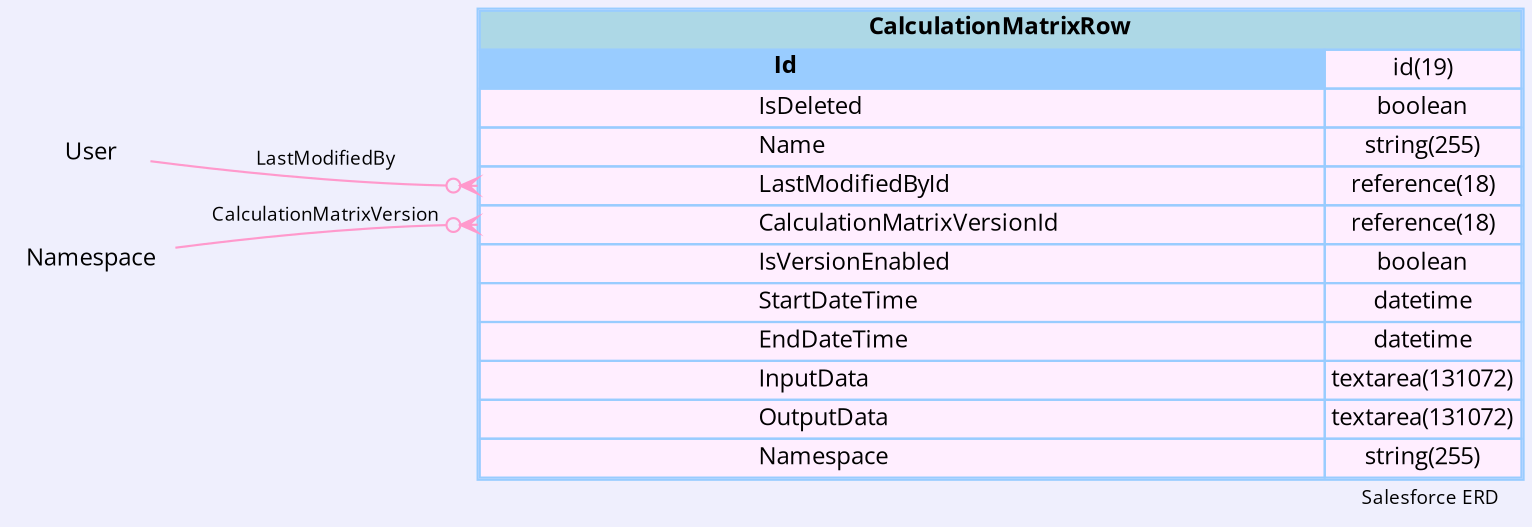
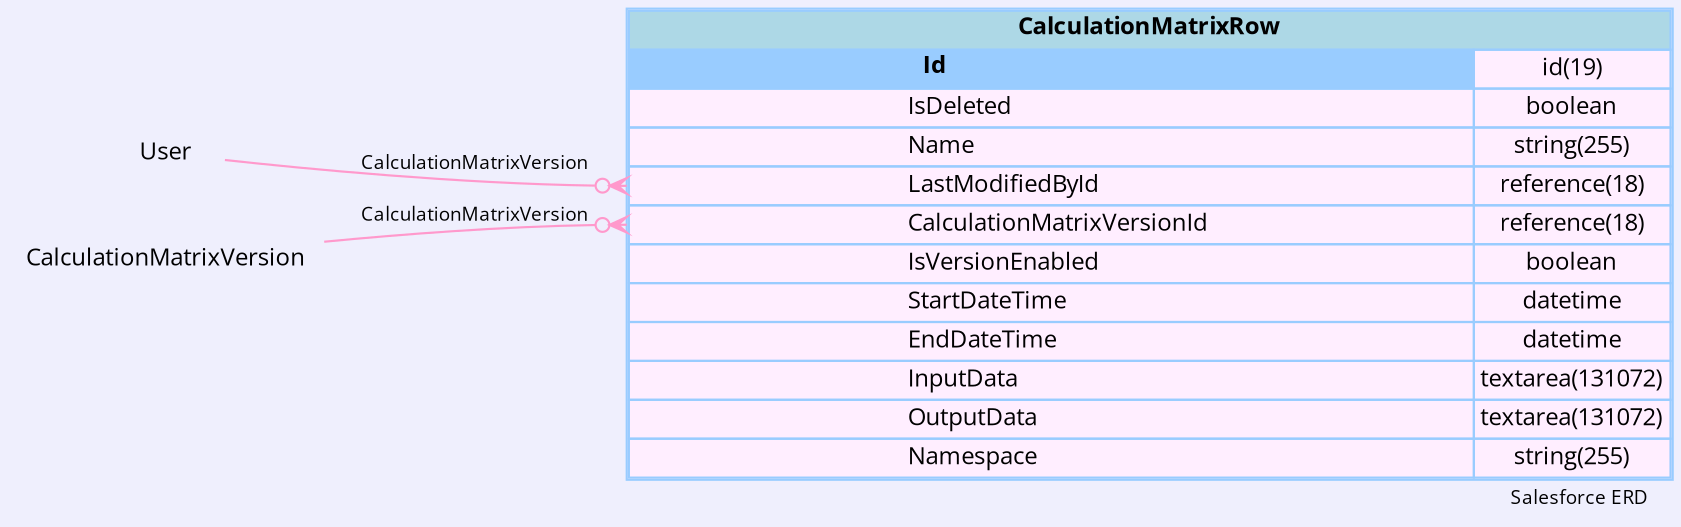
(326, 160) -> (475, 164)
(92, 259) -> (166, 259)
